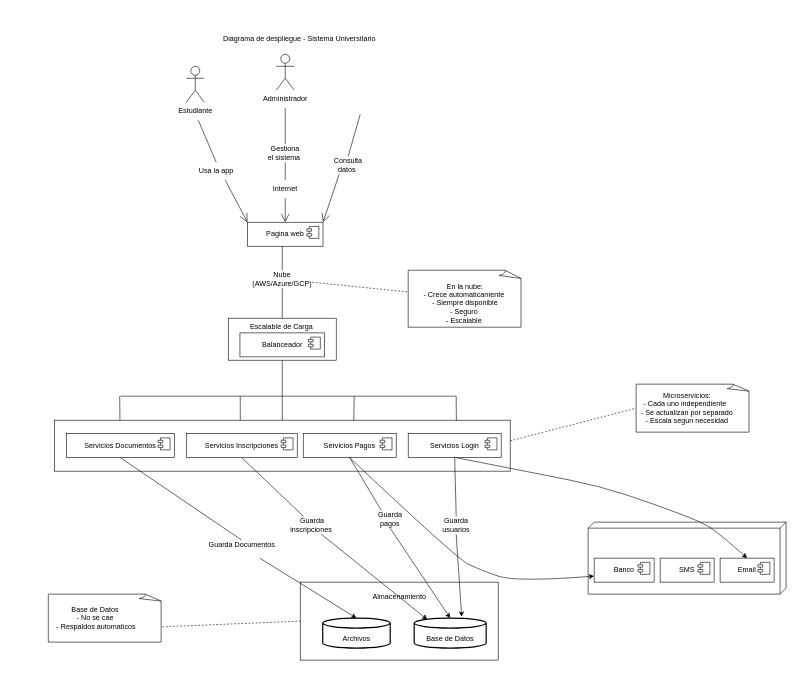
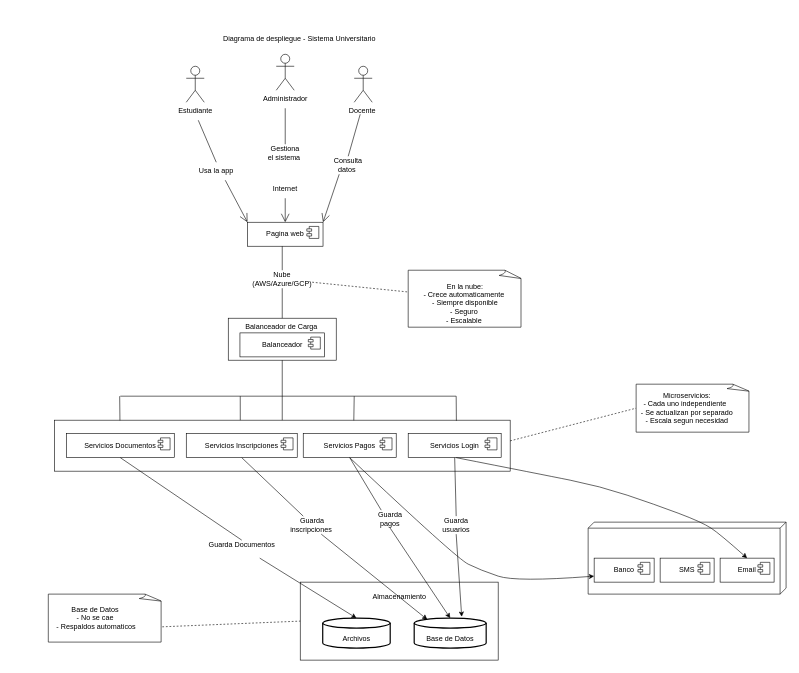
none -> (363, 84)
(285, 171) -> none
(282, 327) -> (282, 327)
